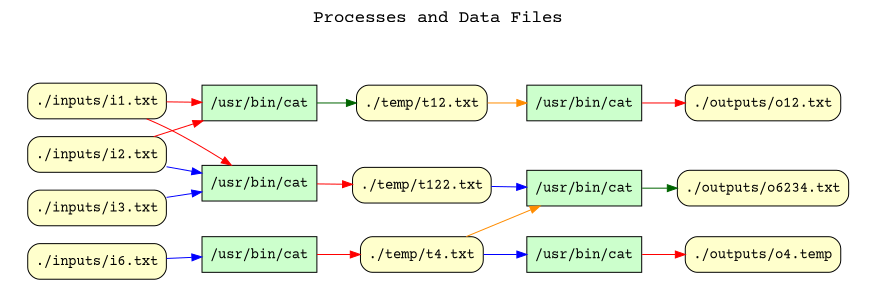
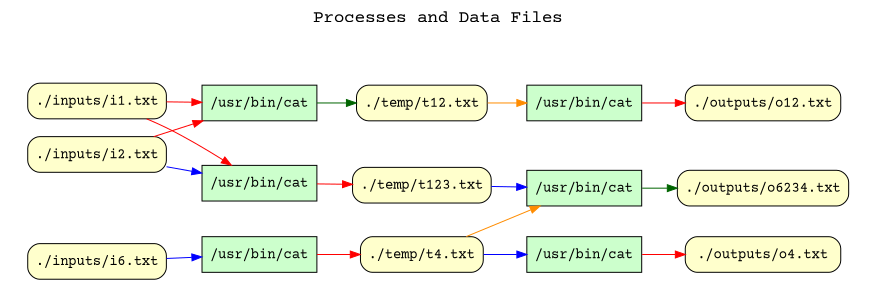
(422, 185) -> (422, 185)
(97, 208) -> none
(763, 255) -> (763, 255)
